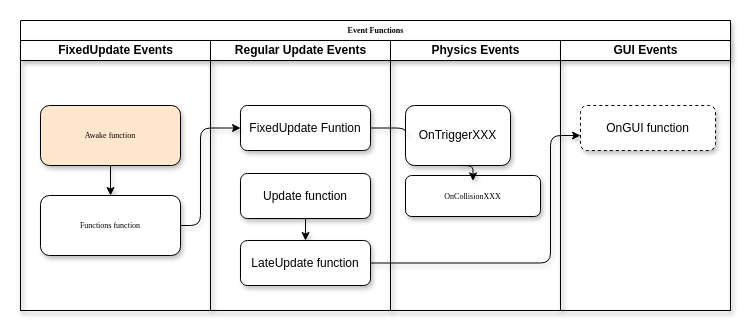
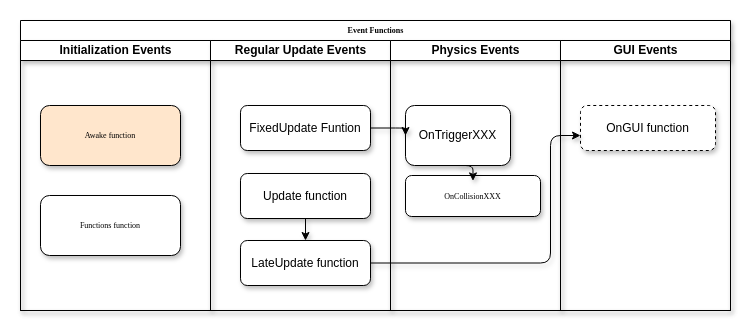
(116, 51) -> (116, 51)
(405, 130) -> (404, 128)
(201, 170) -> none
(111, 185) -> none
